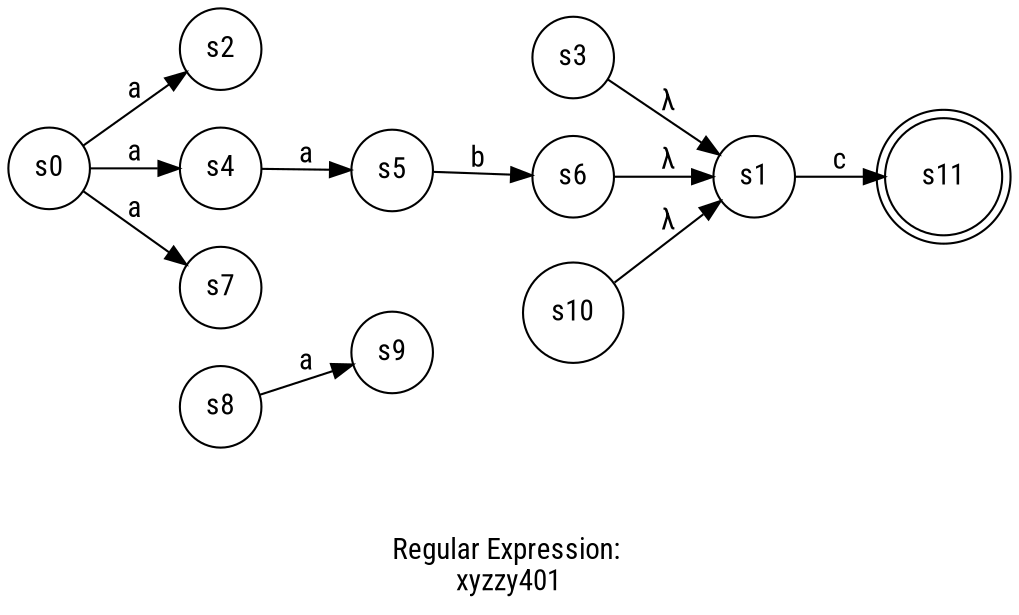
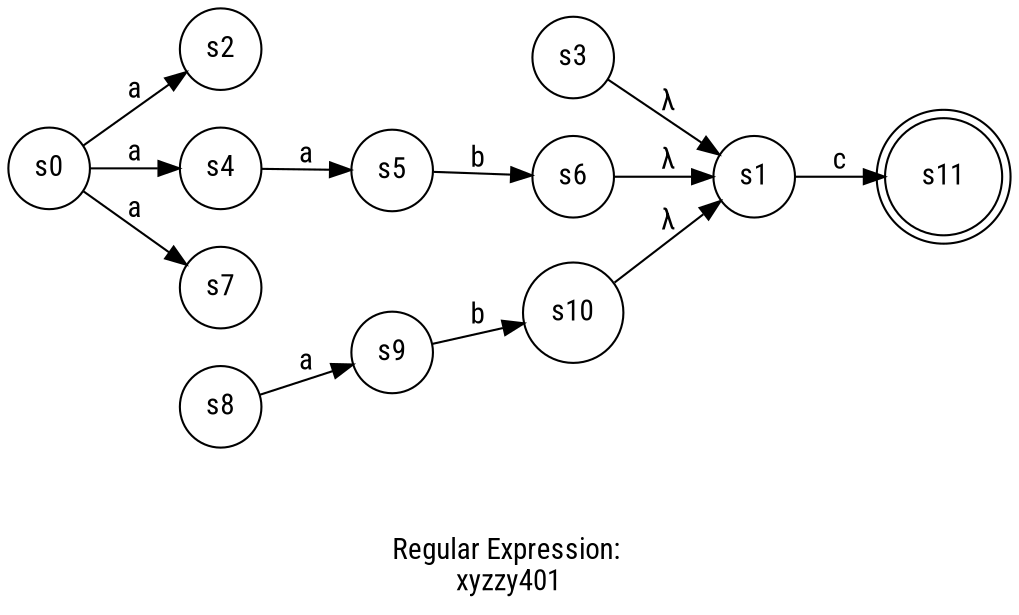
none -> (468, 336)
